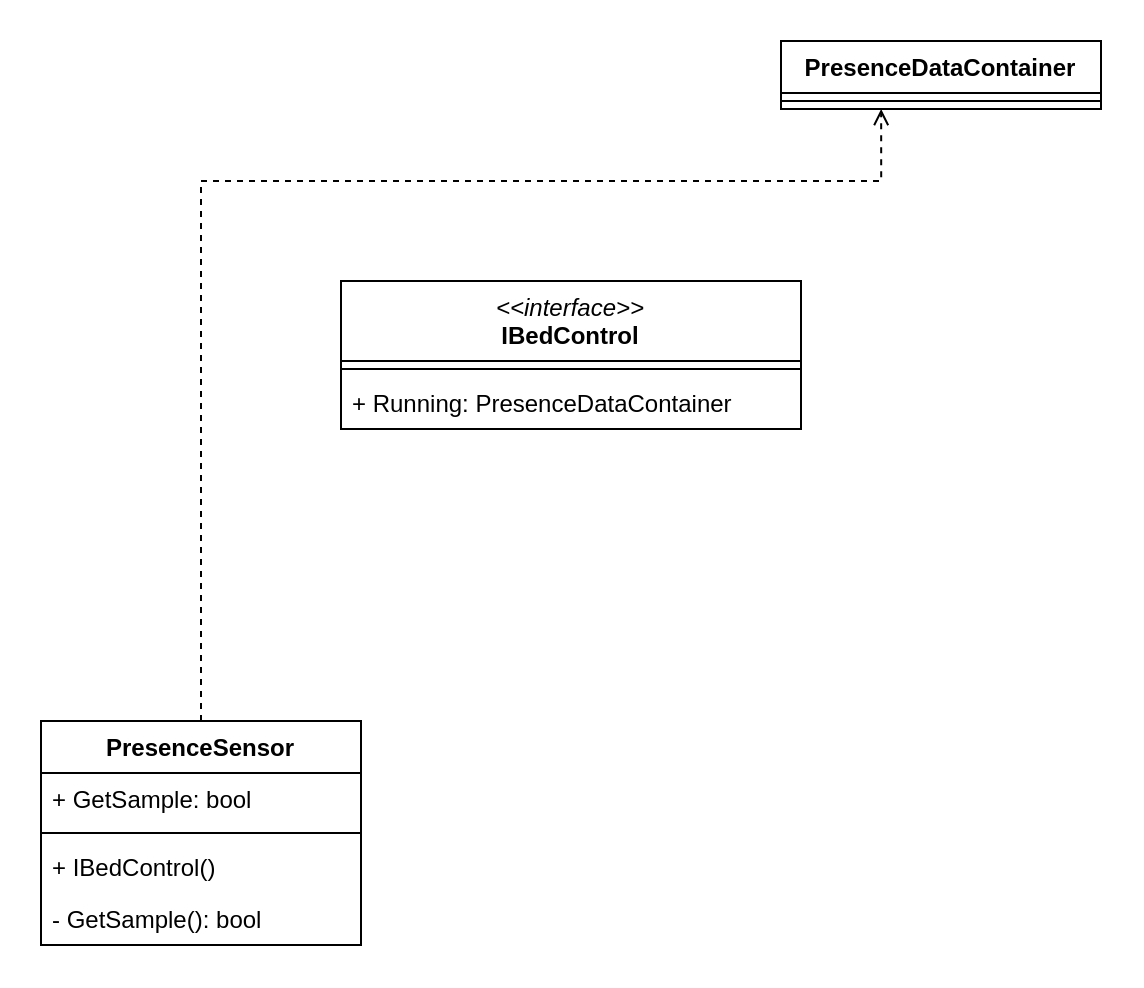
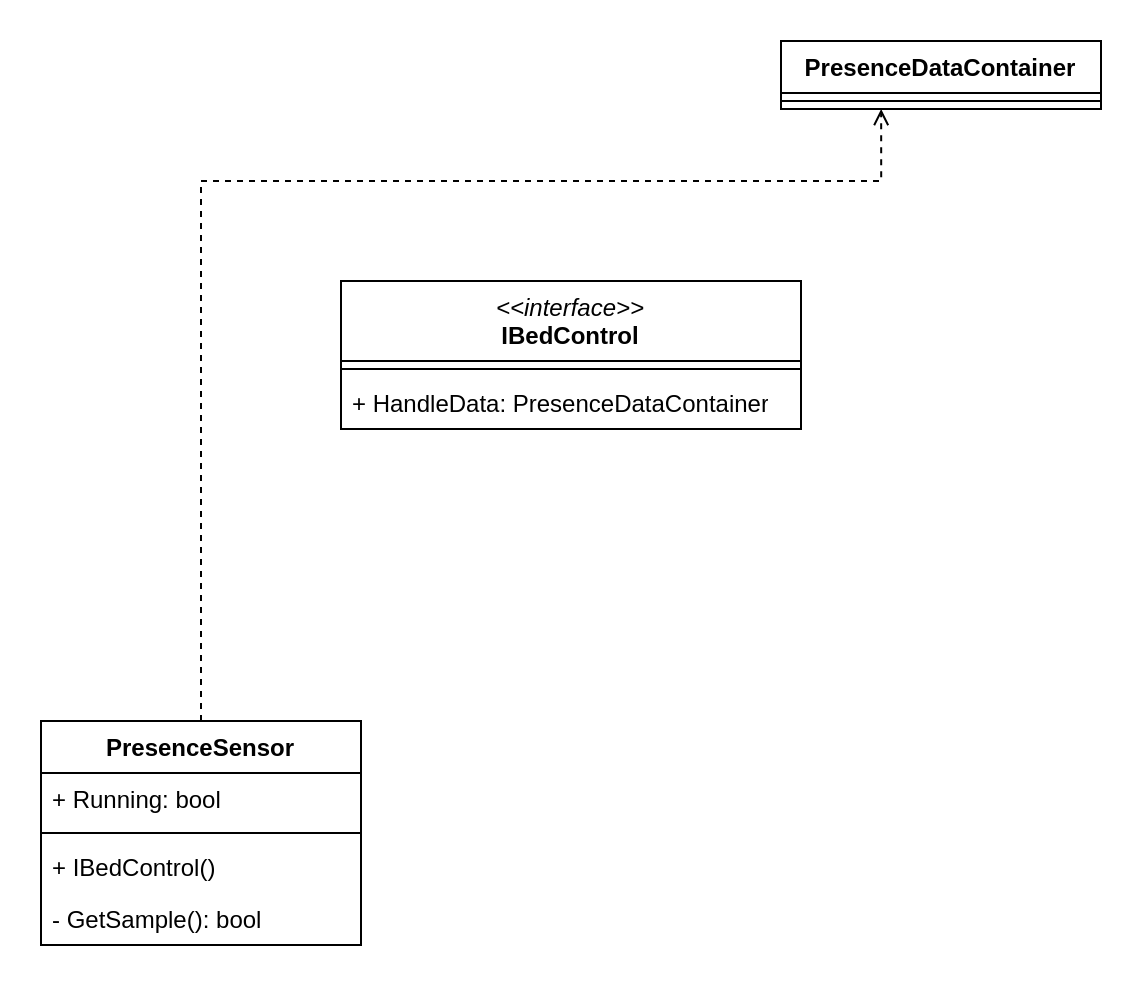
(552, 405) -> (573, 405)
(152, 801) -> (138, 801)
